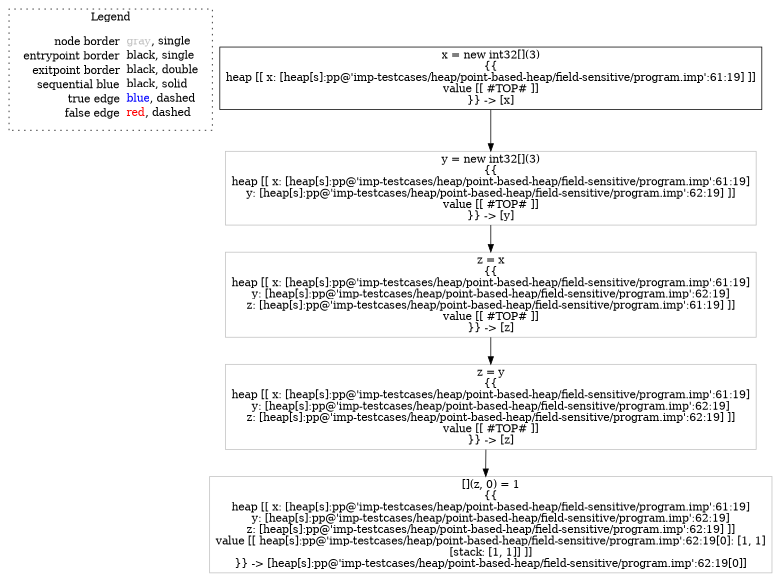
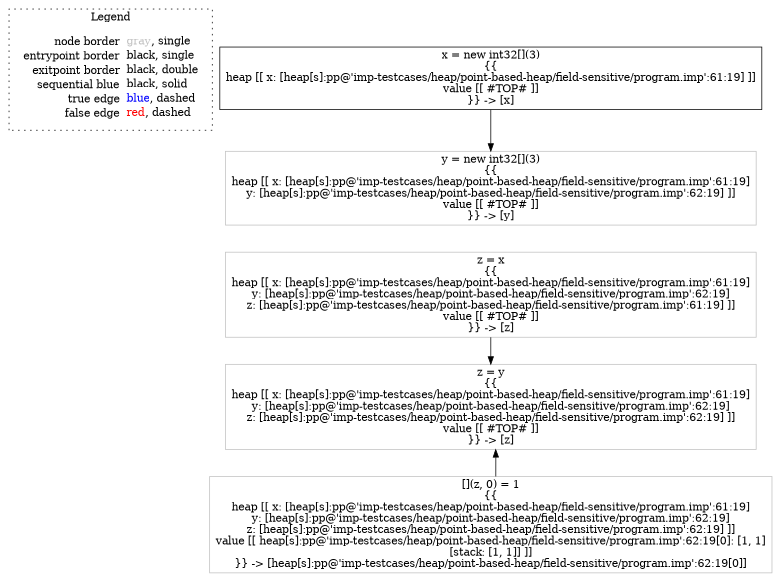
(491, 235) -> none
(486, 459) -> (496, 467)
